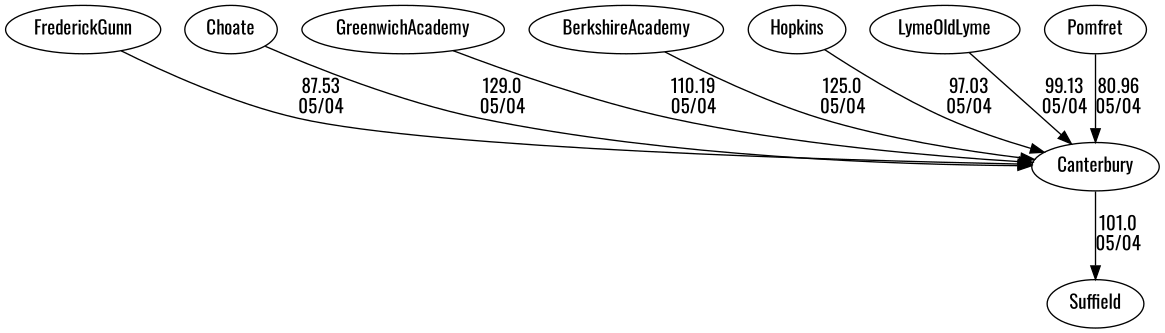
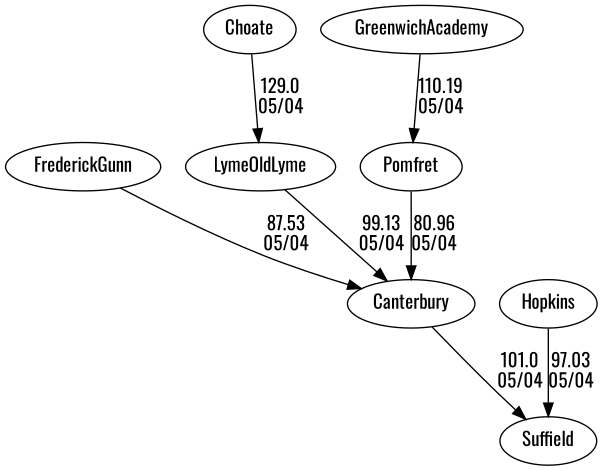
(626, 30) -> none
(924, 108) -> (548, 366)
(731, 130) -> (417, 91)
(616, 140) -> (255, 91)
